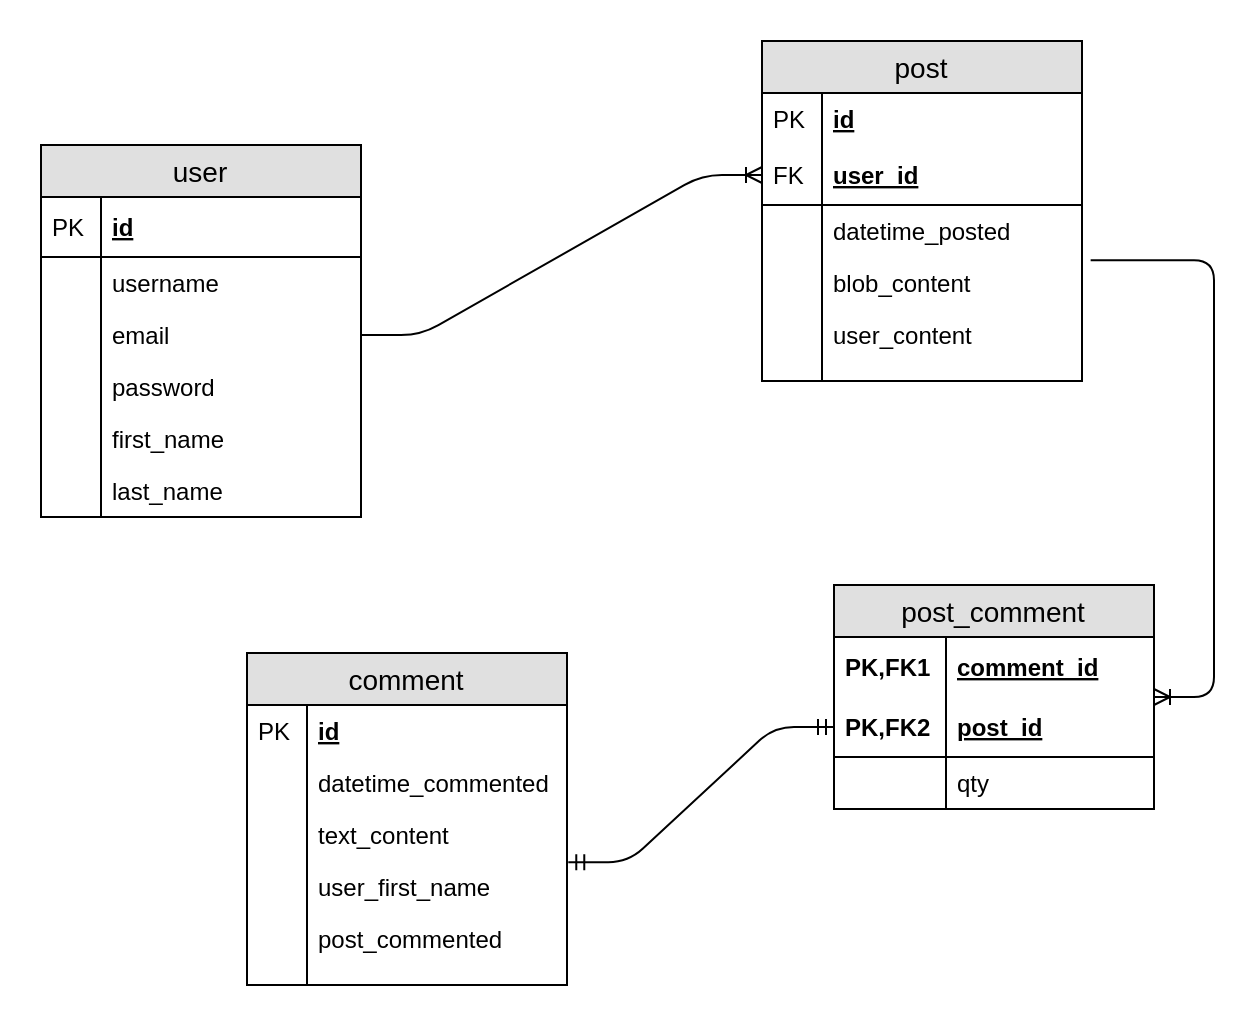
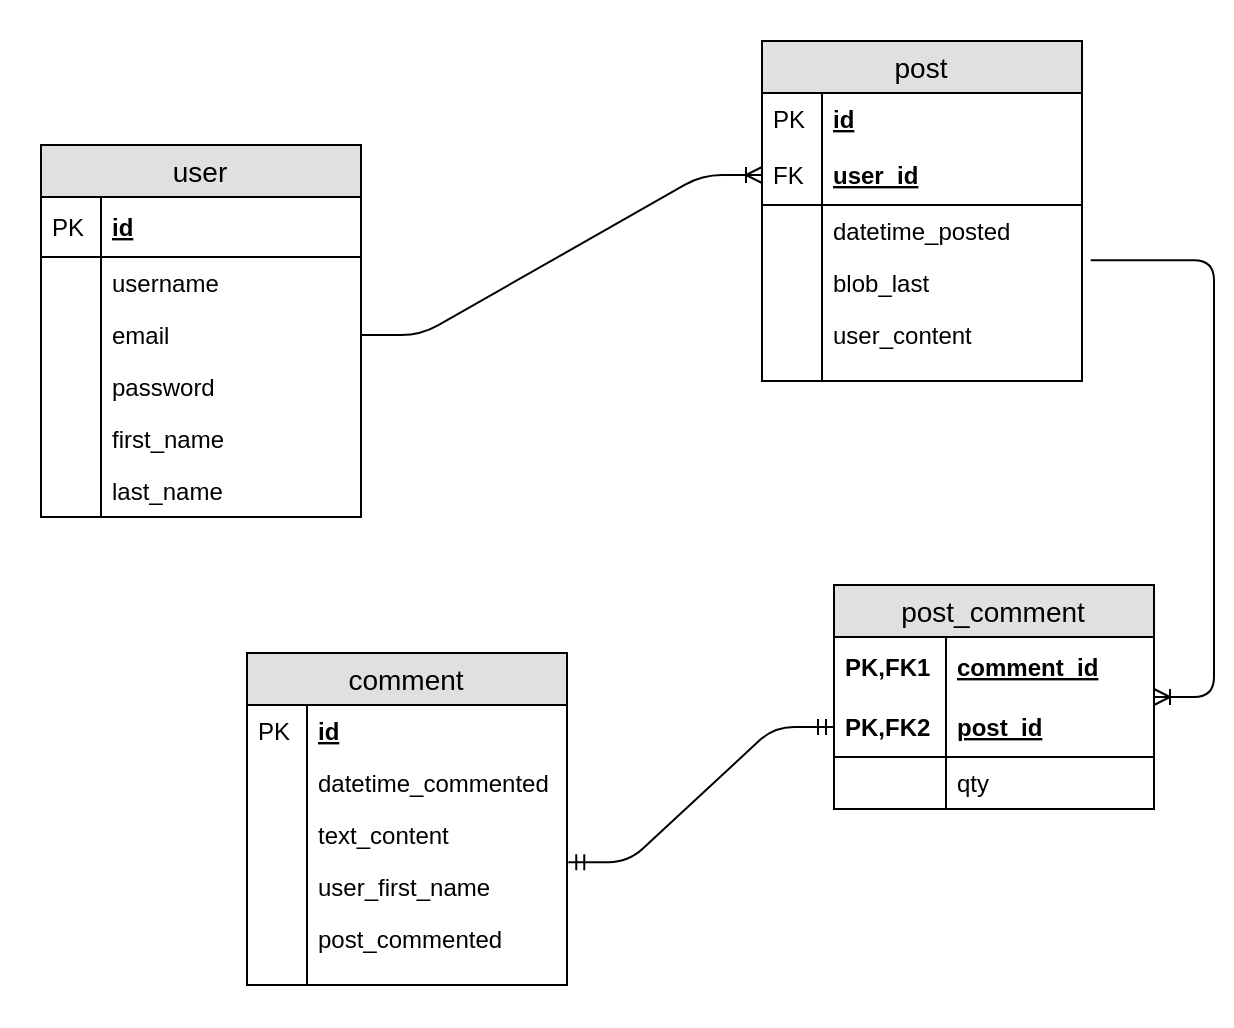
(911, 284) -> (887, 284)
